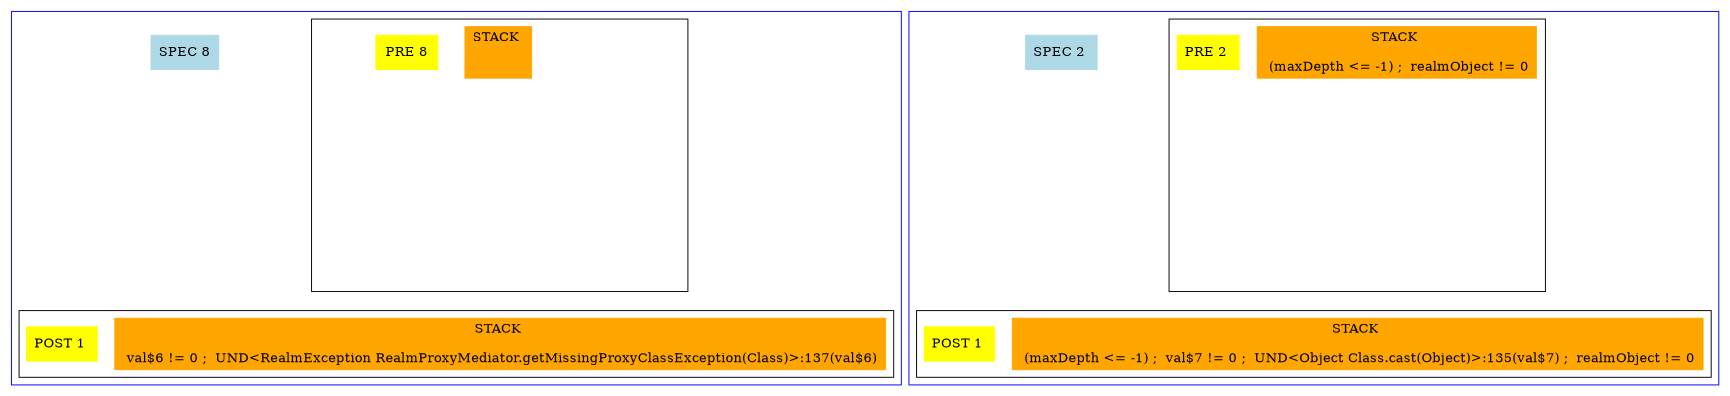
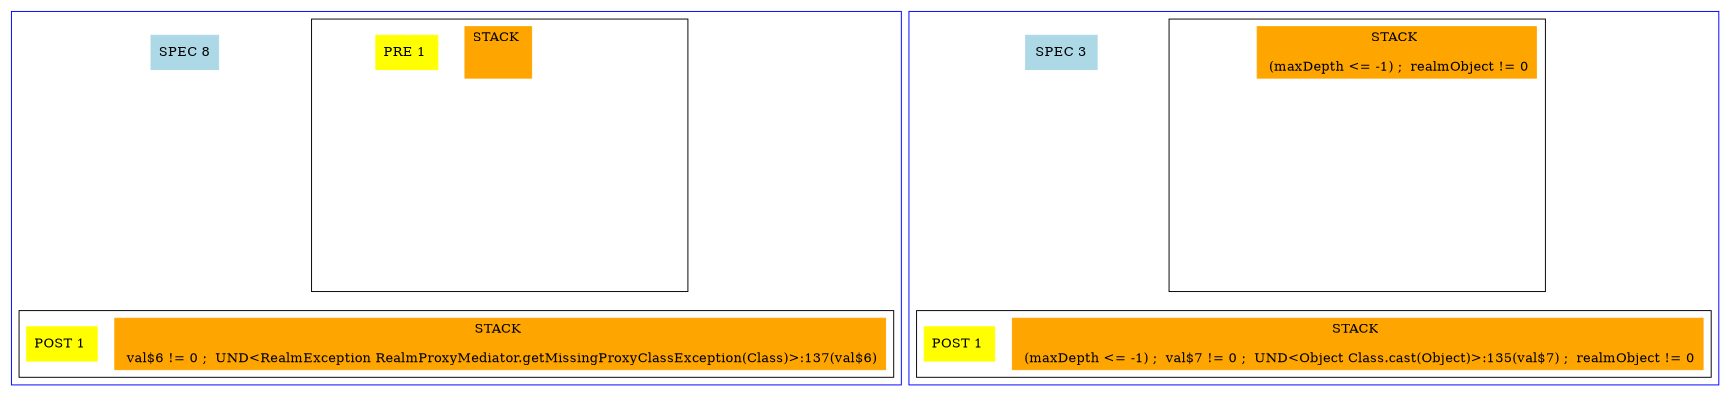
(407, 52) -> (407, 52)
(1061, 52) -> (1061, 52)
(1208, 52) -> none
